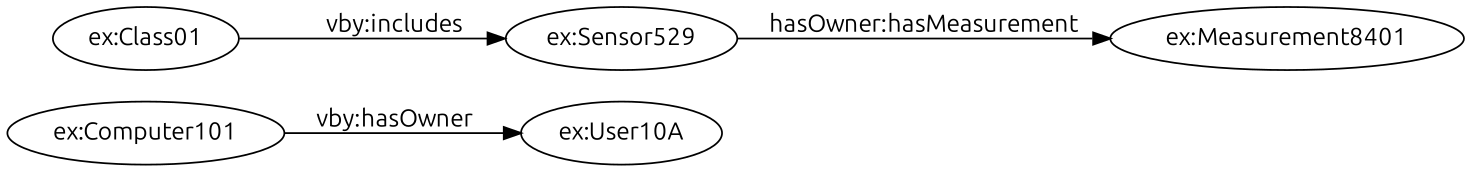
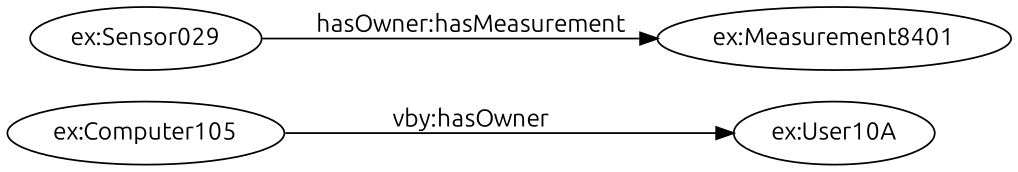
(146, 39) -> none
(622, 39) -> (146, 39)
(146, 133) -> (146, 133)
